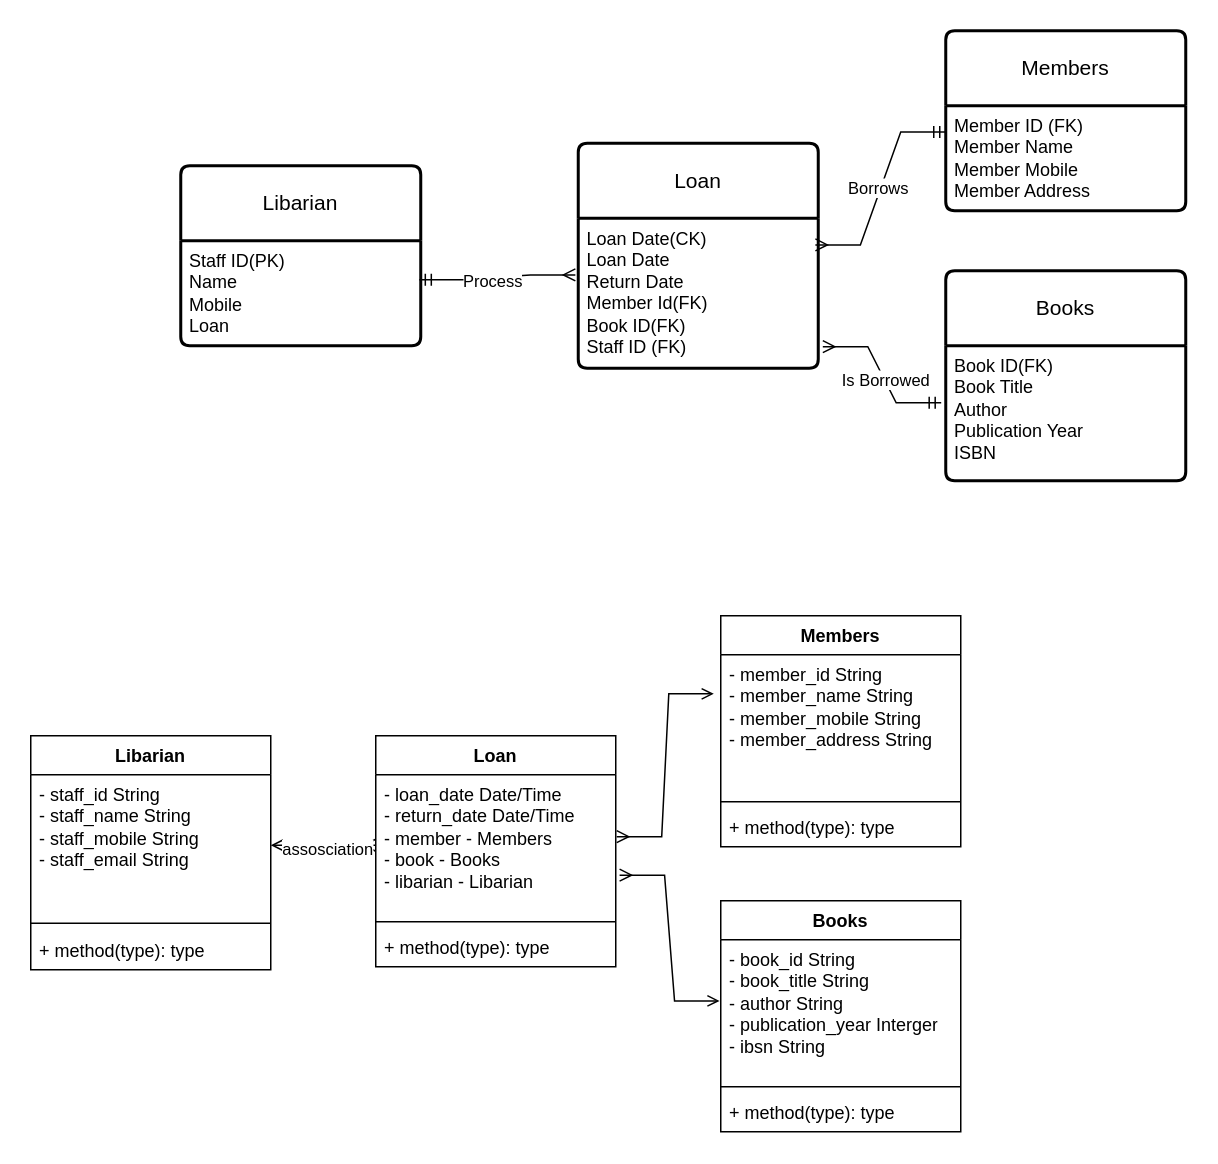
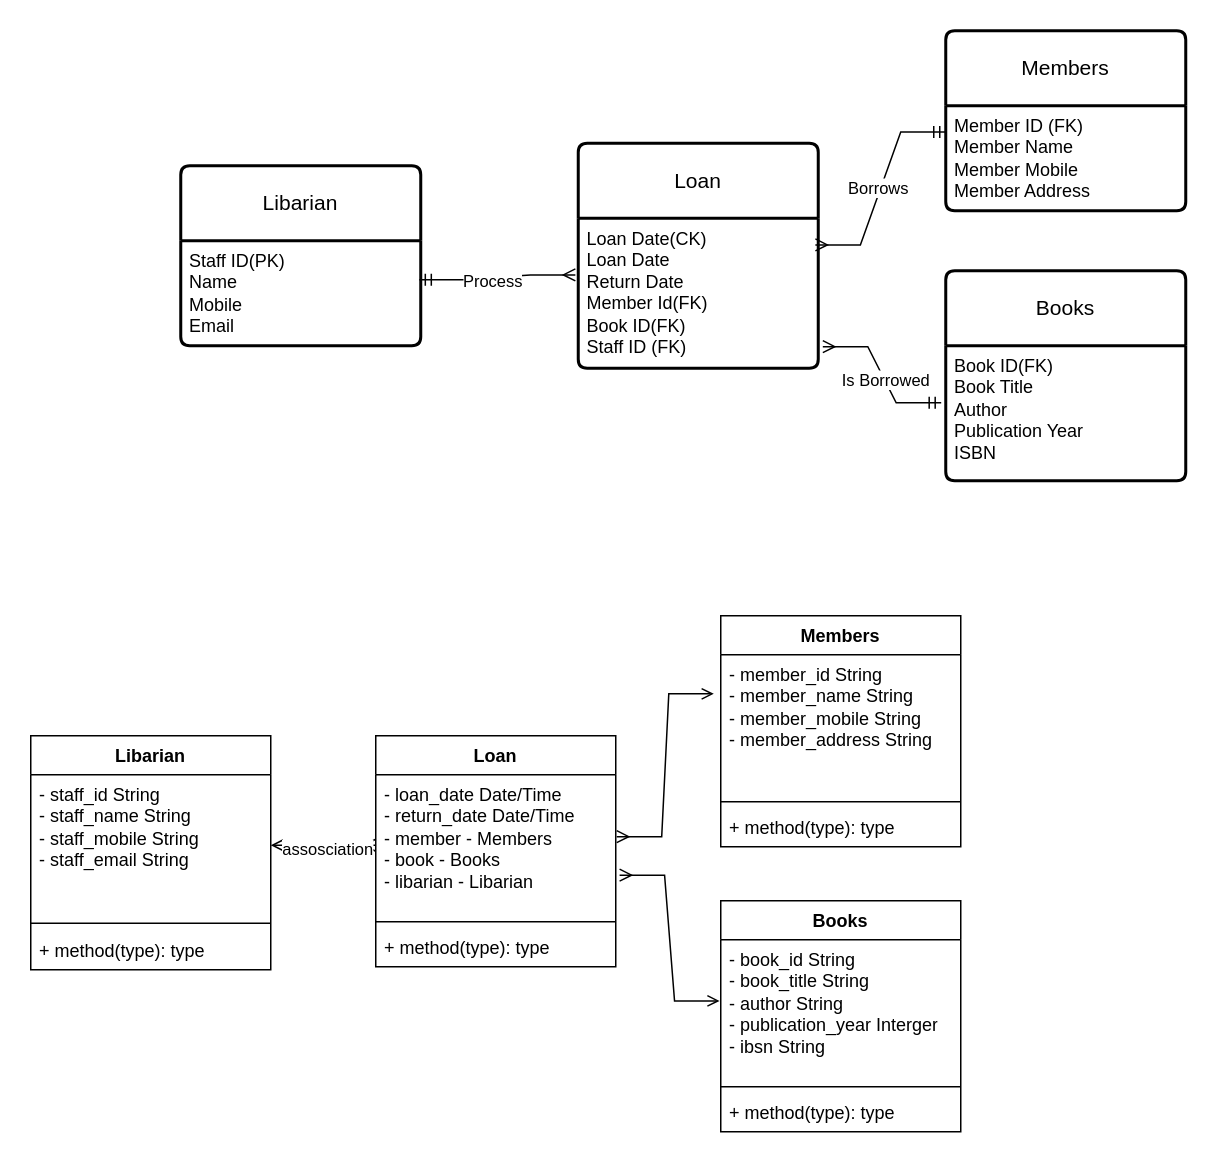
(248, 294) -> (248, 294)
